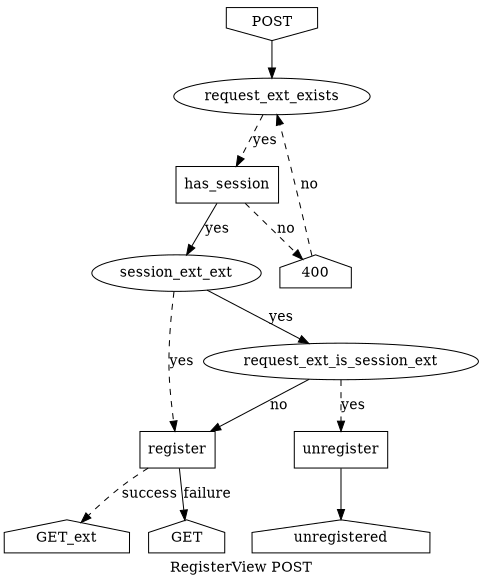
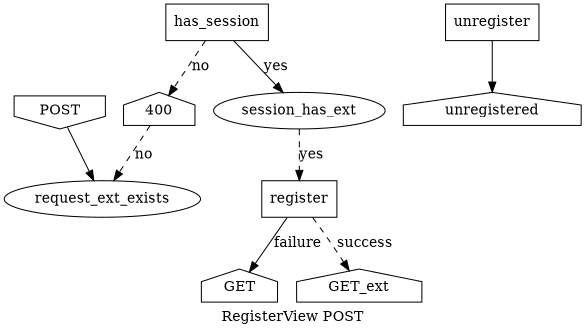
(252, 136) -> none
(177, 273) -> (299, 111)
(341, 361) -> none
